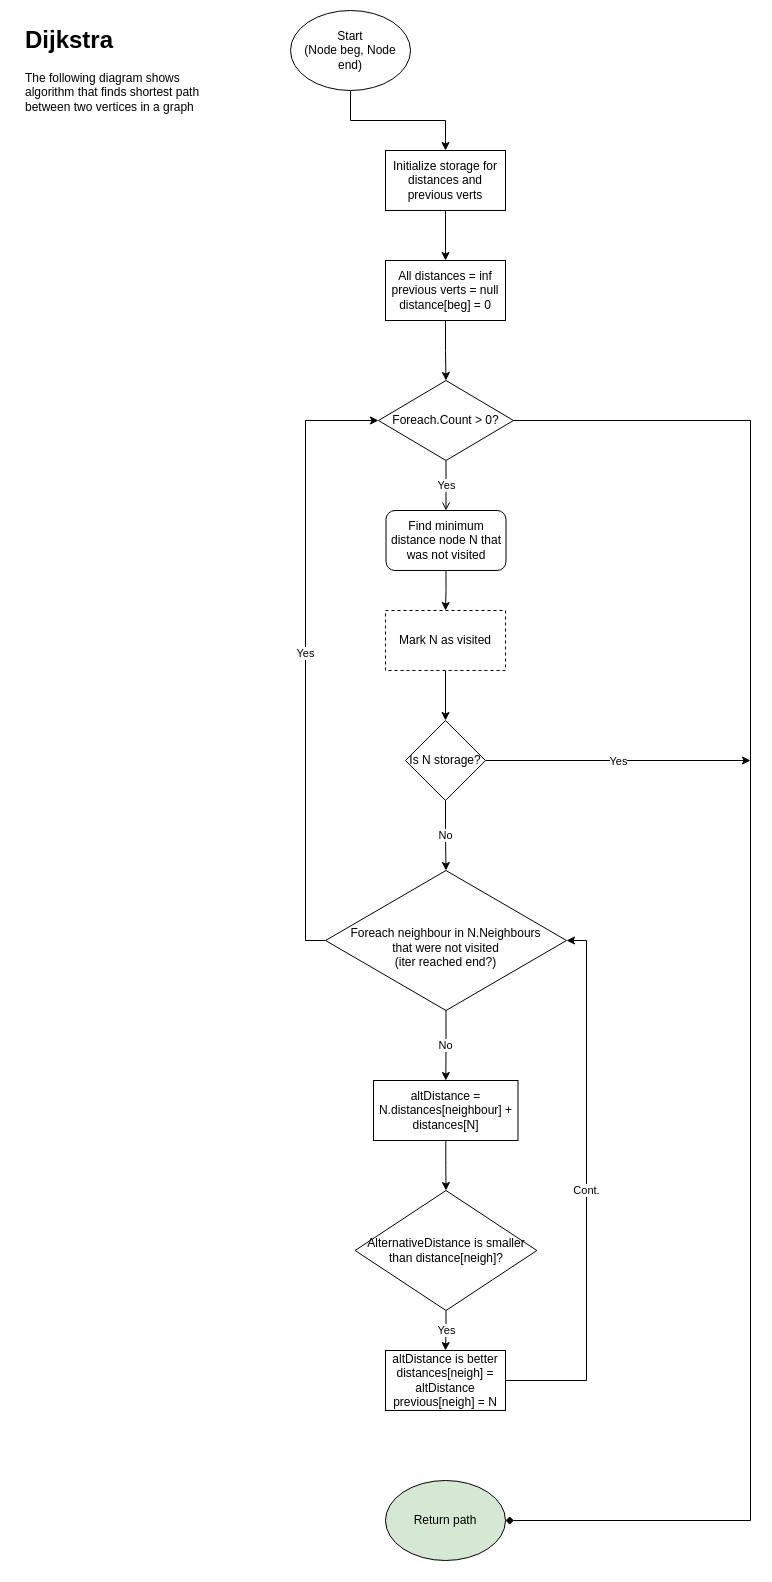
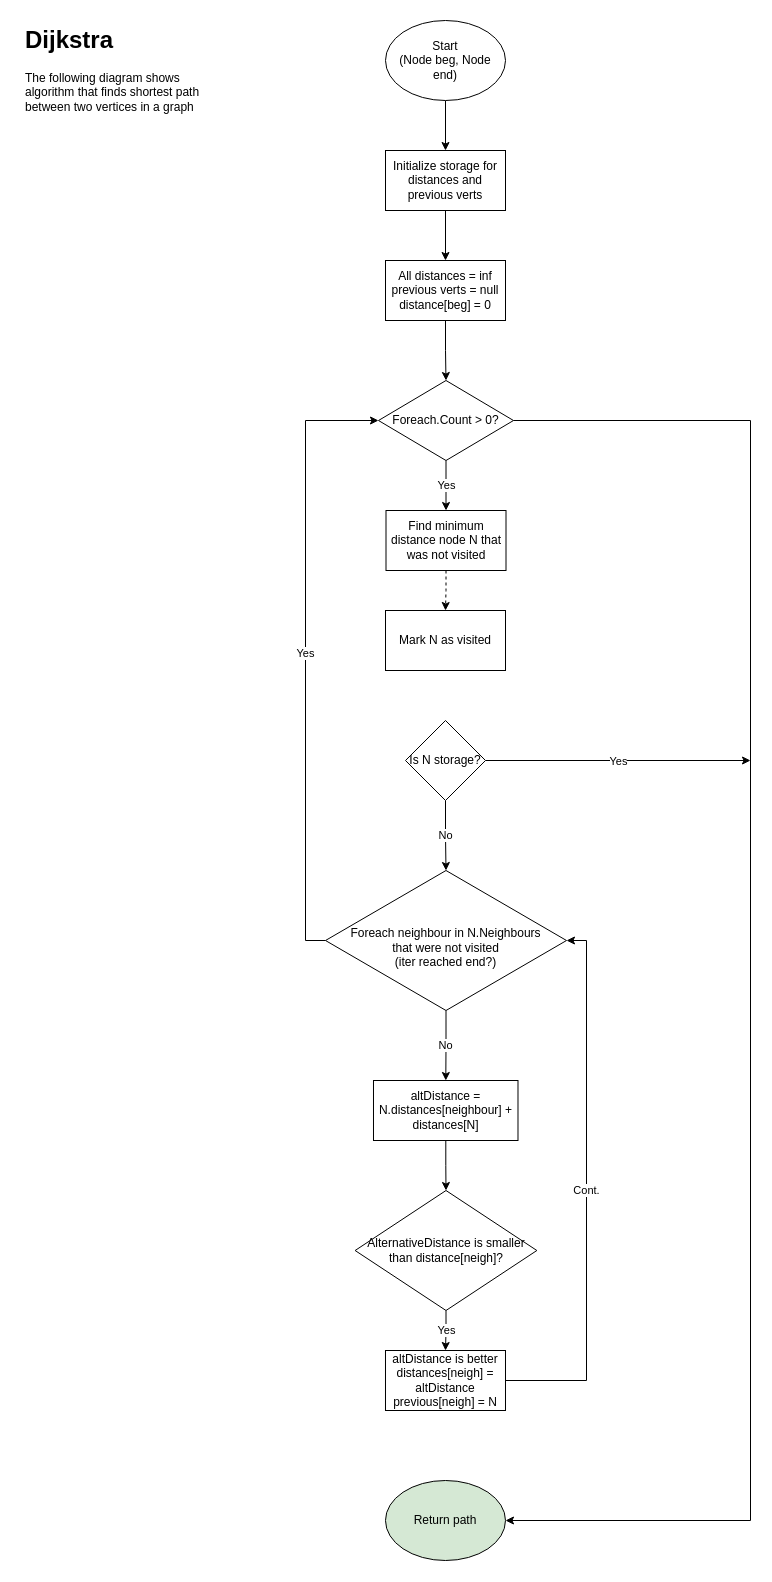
(351, 51) -> (446, 61)
(446, 503) -> (446, 502)
(446, 541) -> (446, 541)
(446, 586) -> (446, 586)
(446, 641) -> (446, 641)
(446, 692) -> none
(514, 1521) -> (513, 1521)
